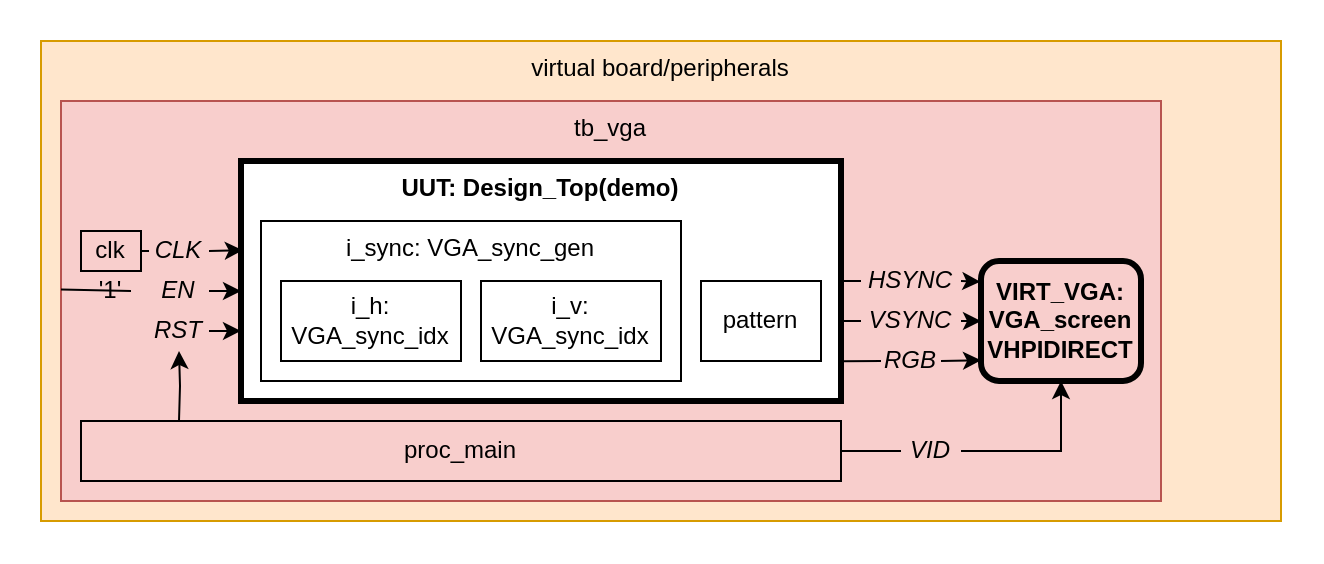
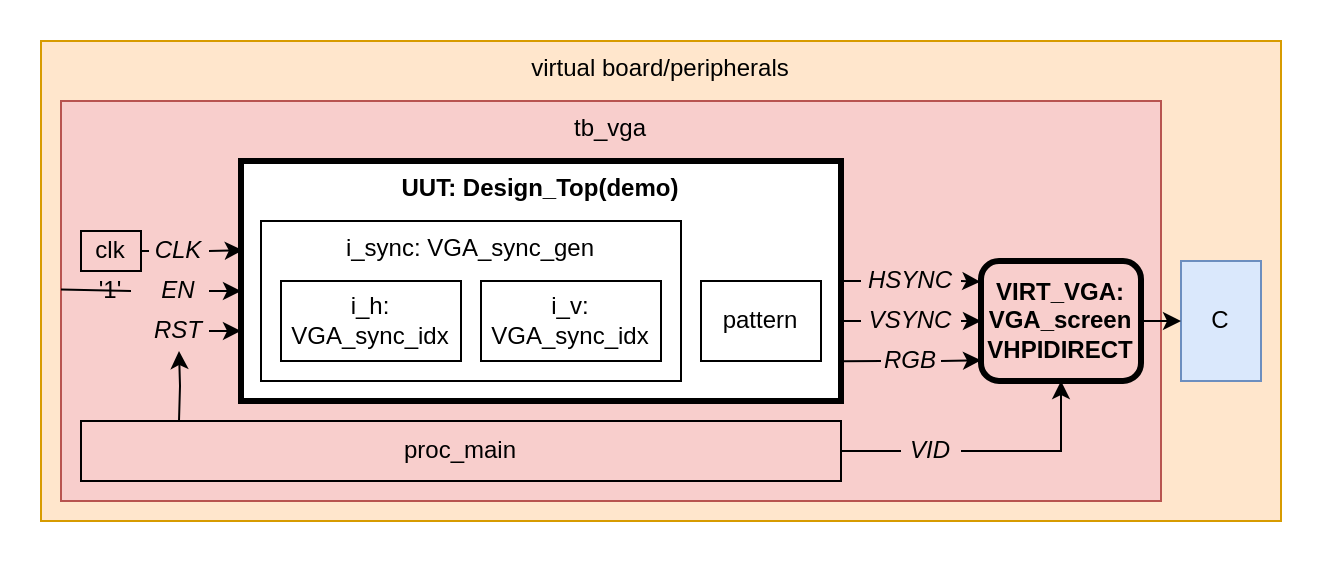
none -> (1155, 321)
none -> (1221, 321)
